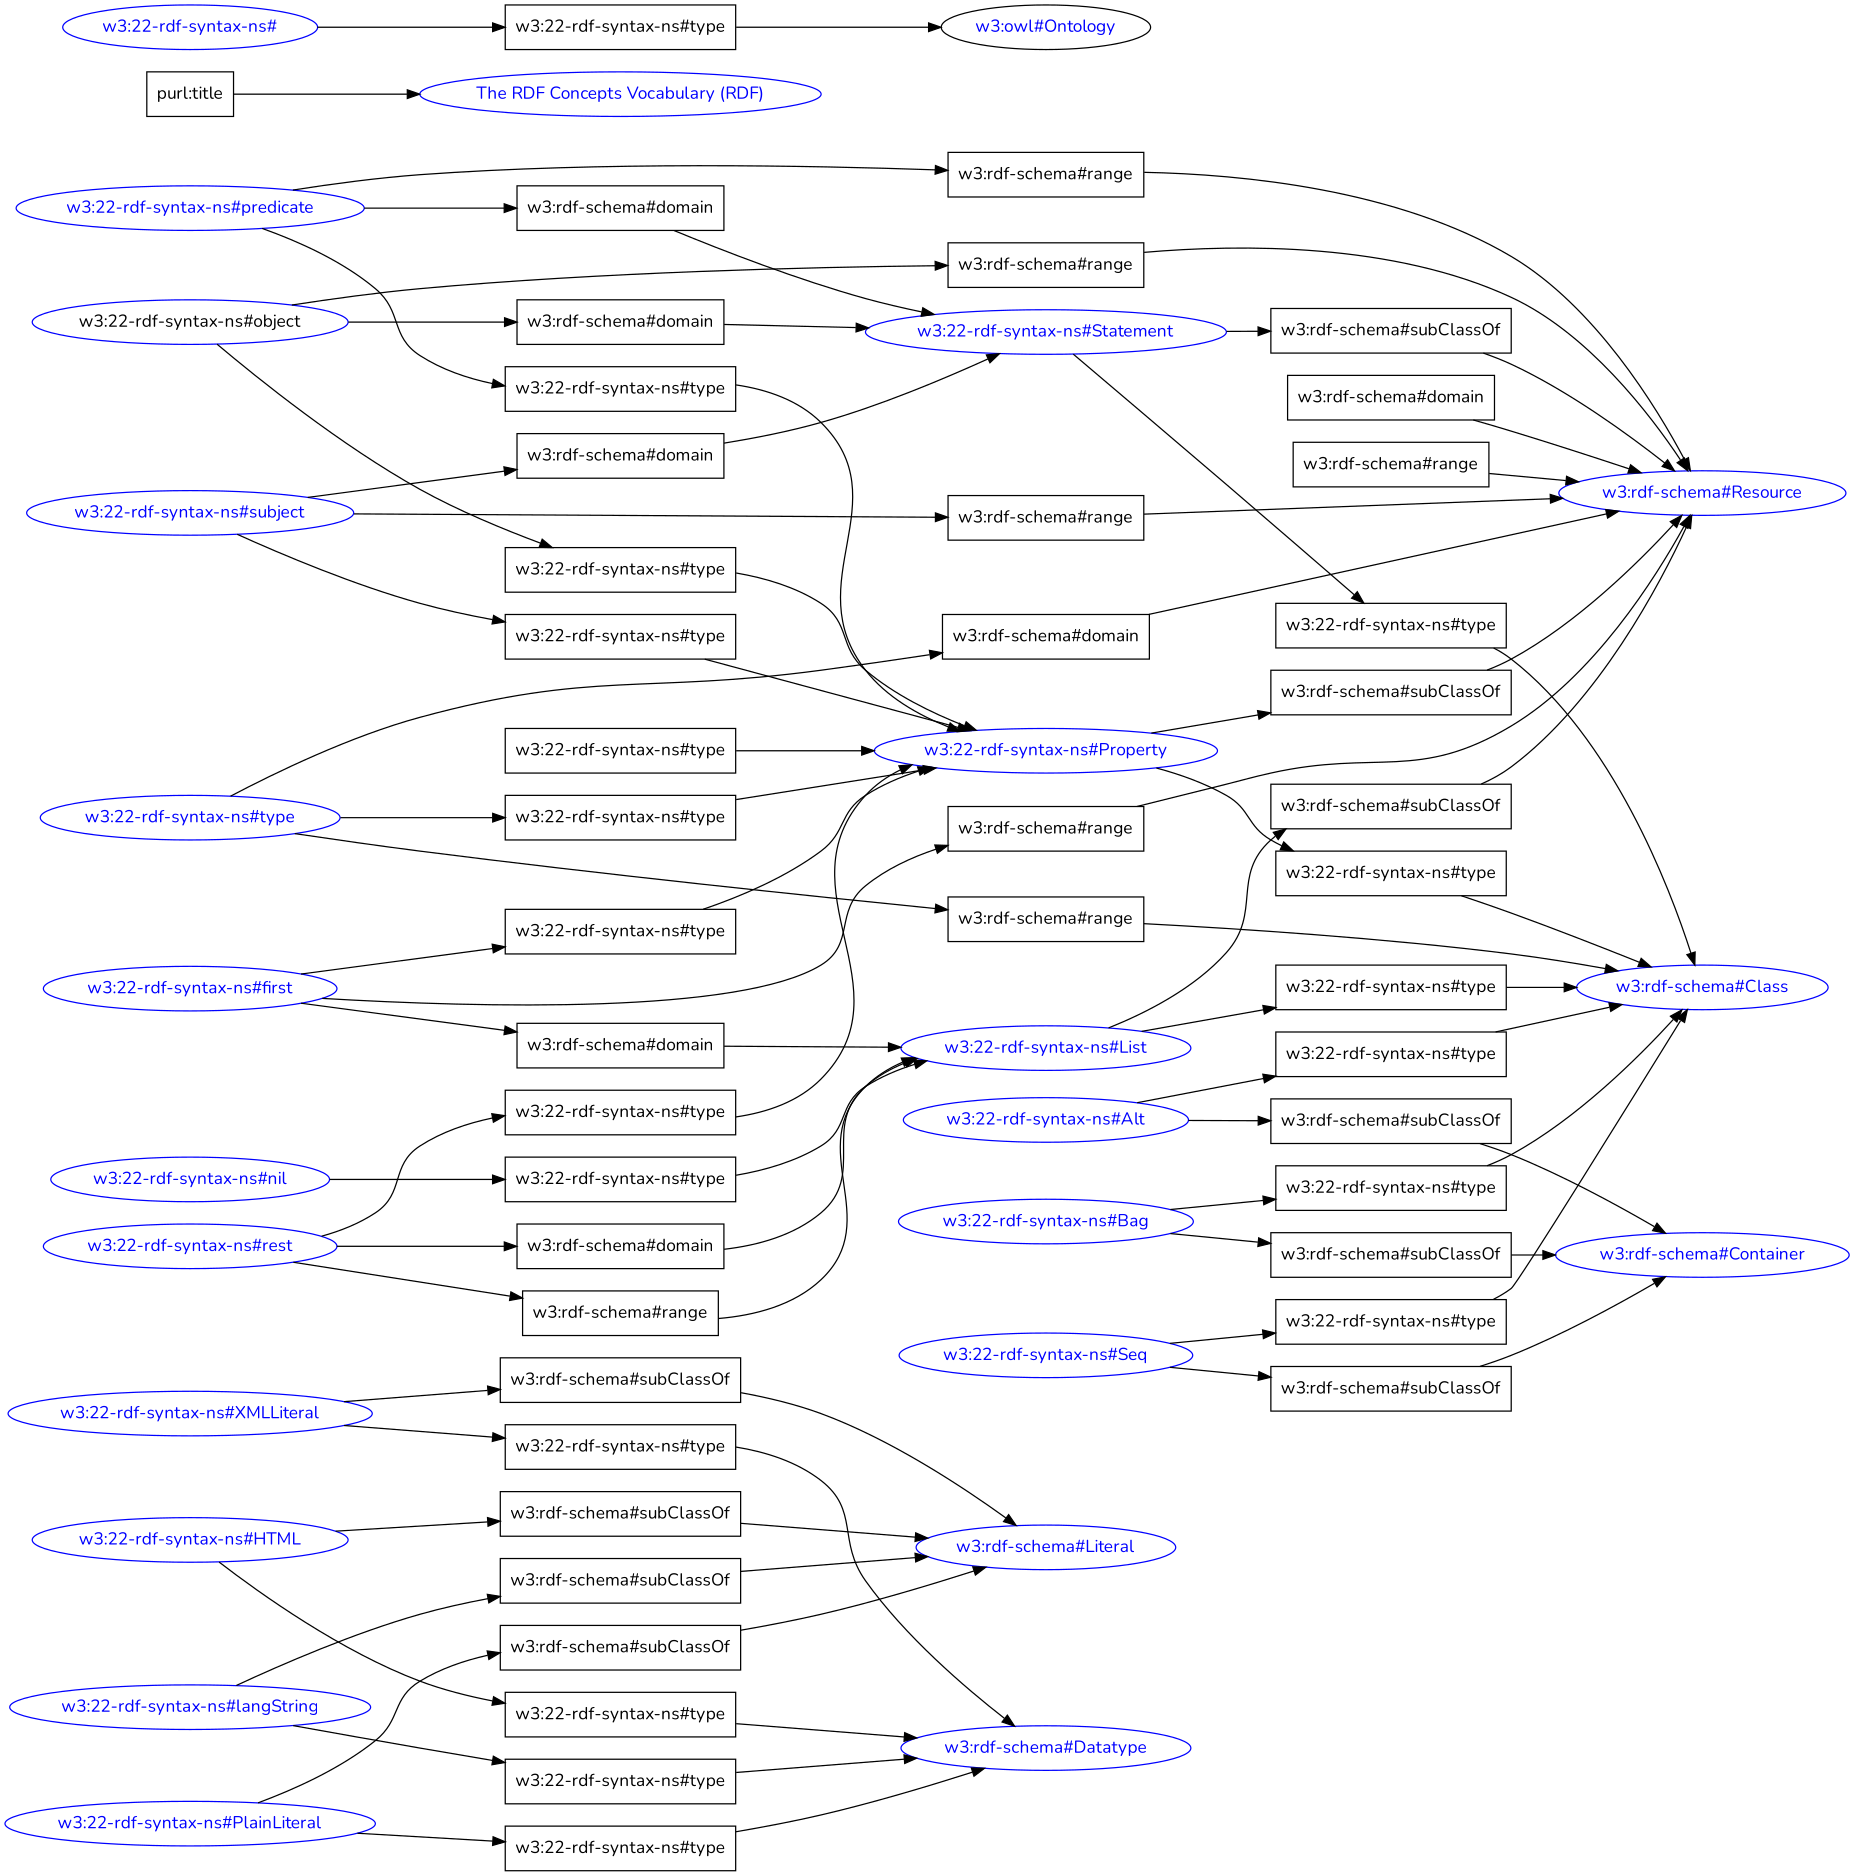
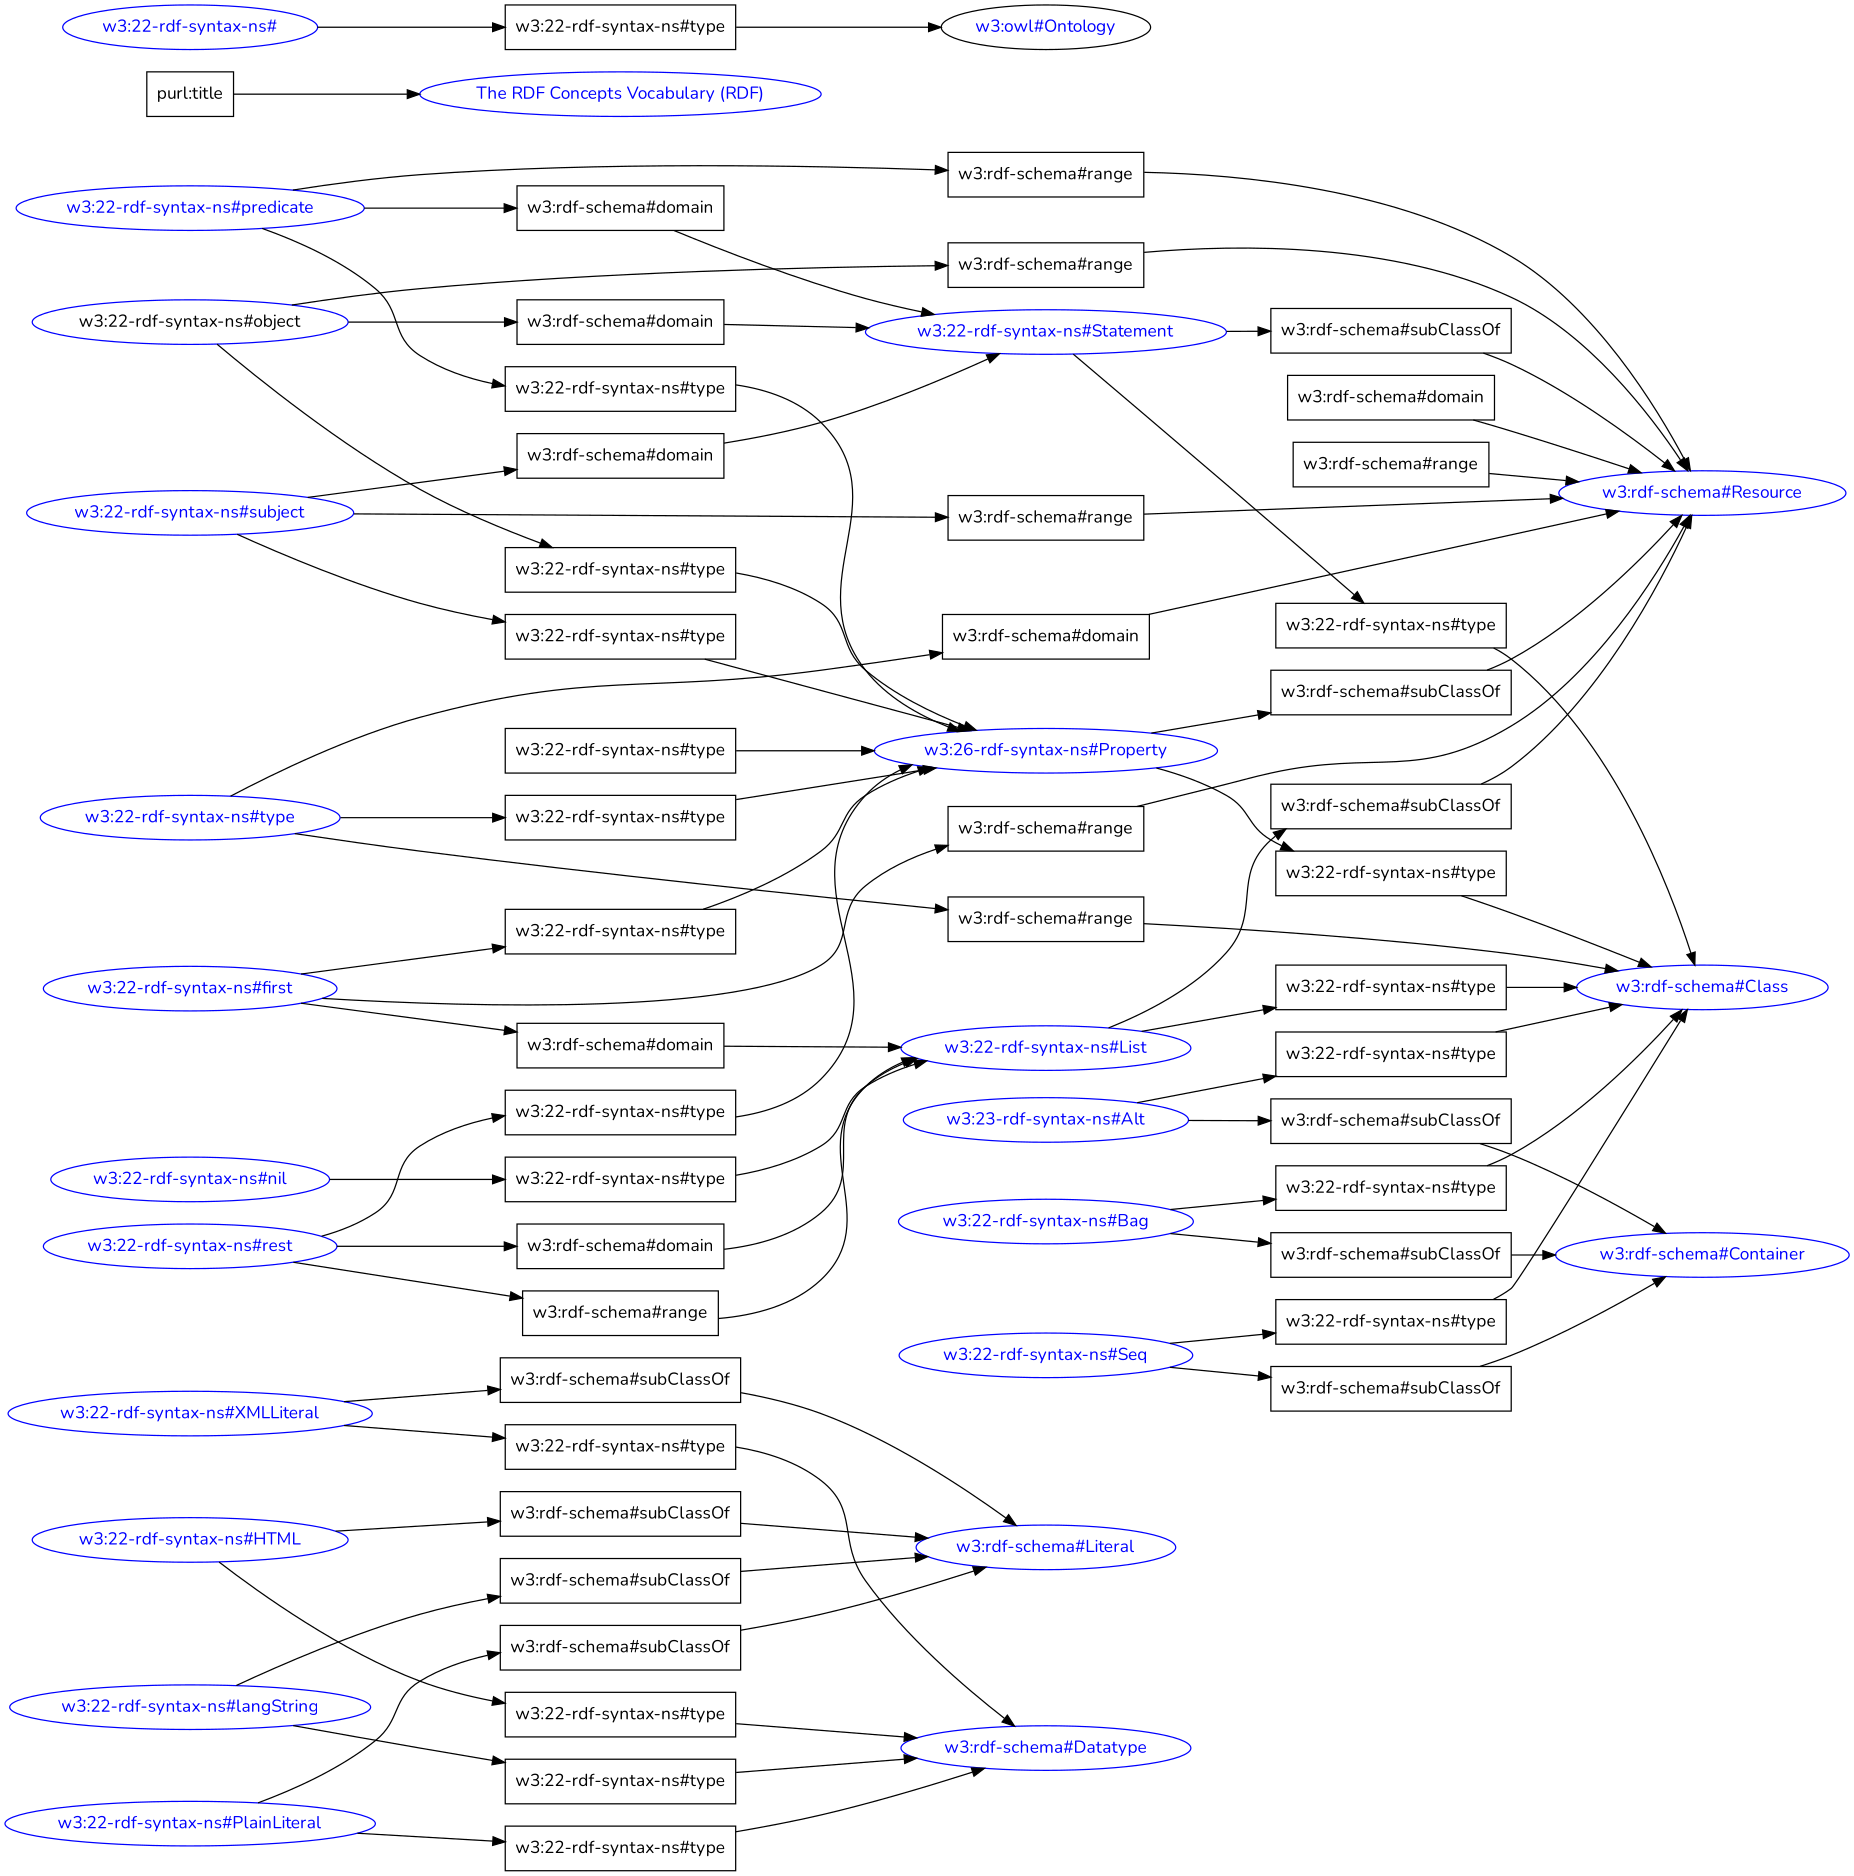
(1046, 751) -> (1046, 751)
(1046, 1120) -> (1046, 1120)
